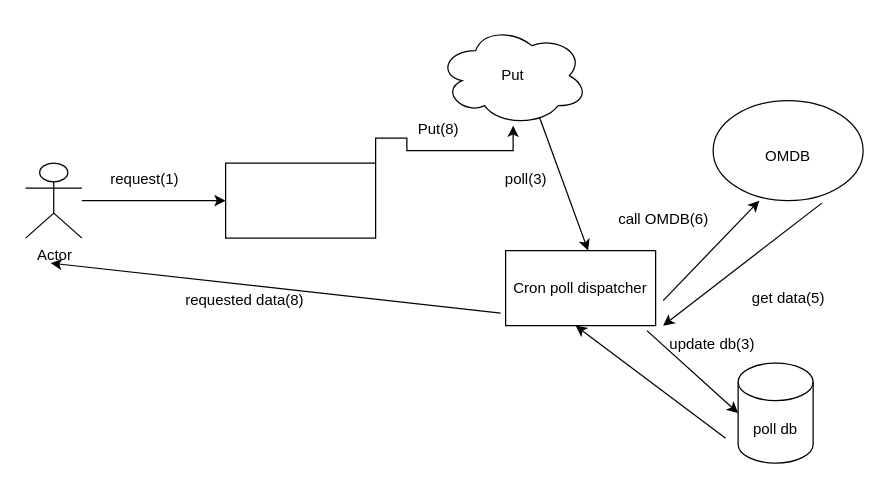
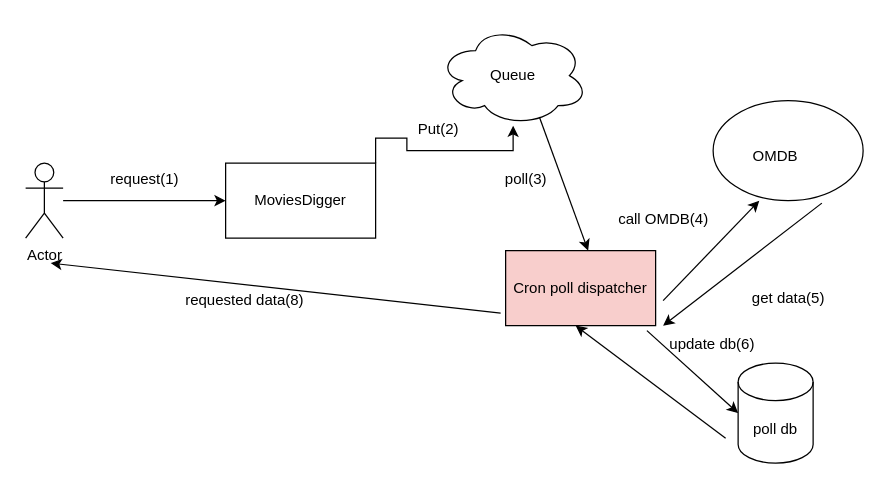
(513, 76) -> (513, 76)
(439, 129) -> (439, 129)
(788, 157) -> (776, 157)
(54, 201) -> (44, 201)
none -> (301, 201)
(664, 219) -> (664, 219)
(581, 288) -> (581, 288)
(713, 344) -> (713, 344)
